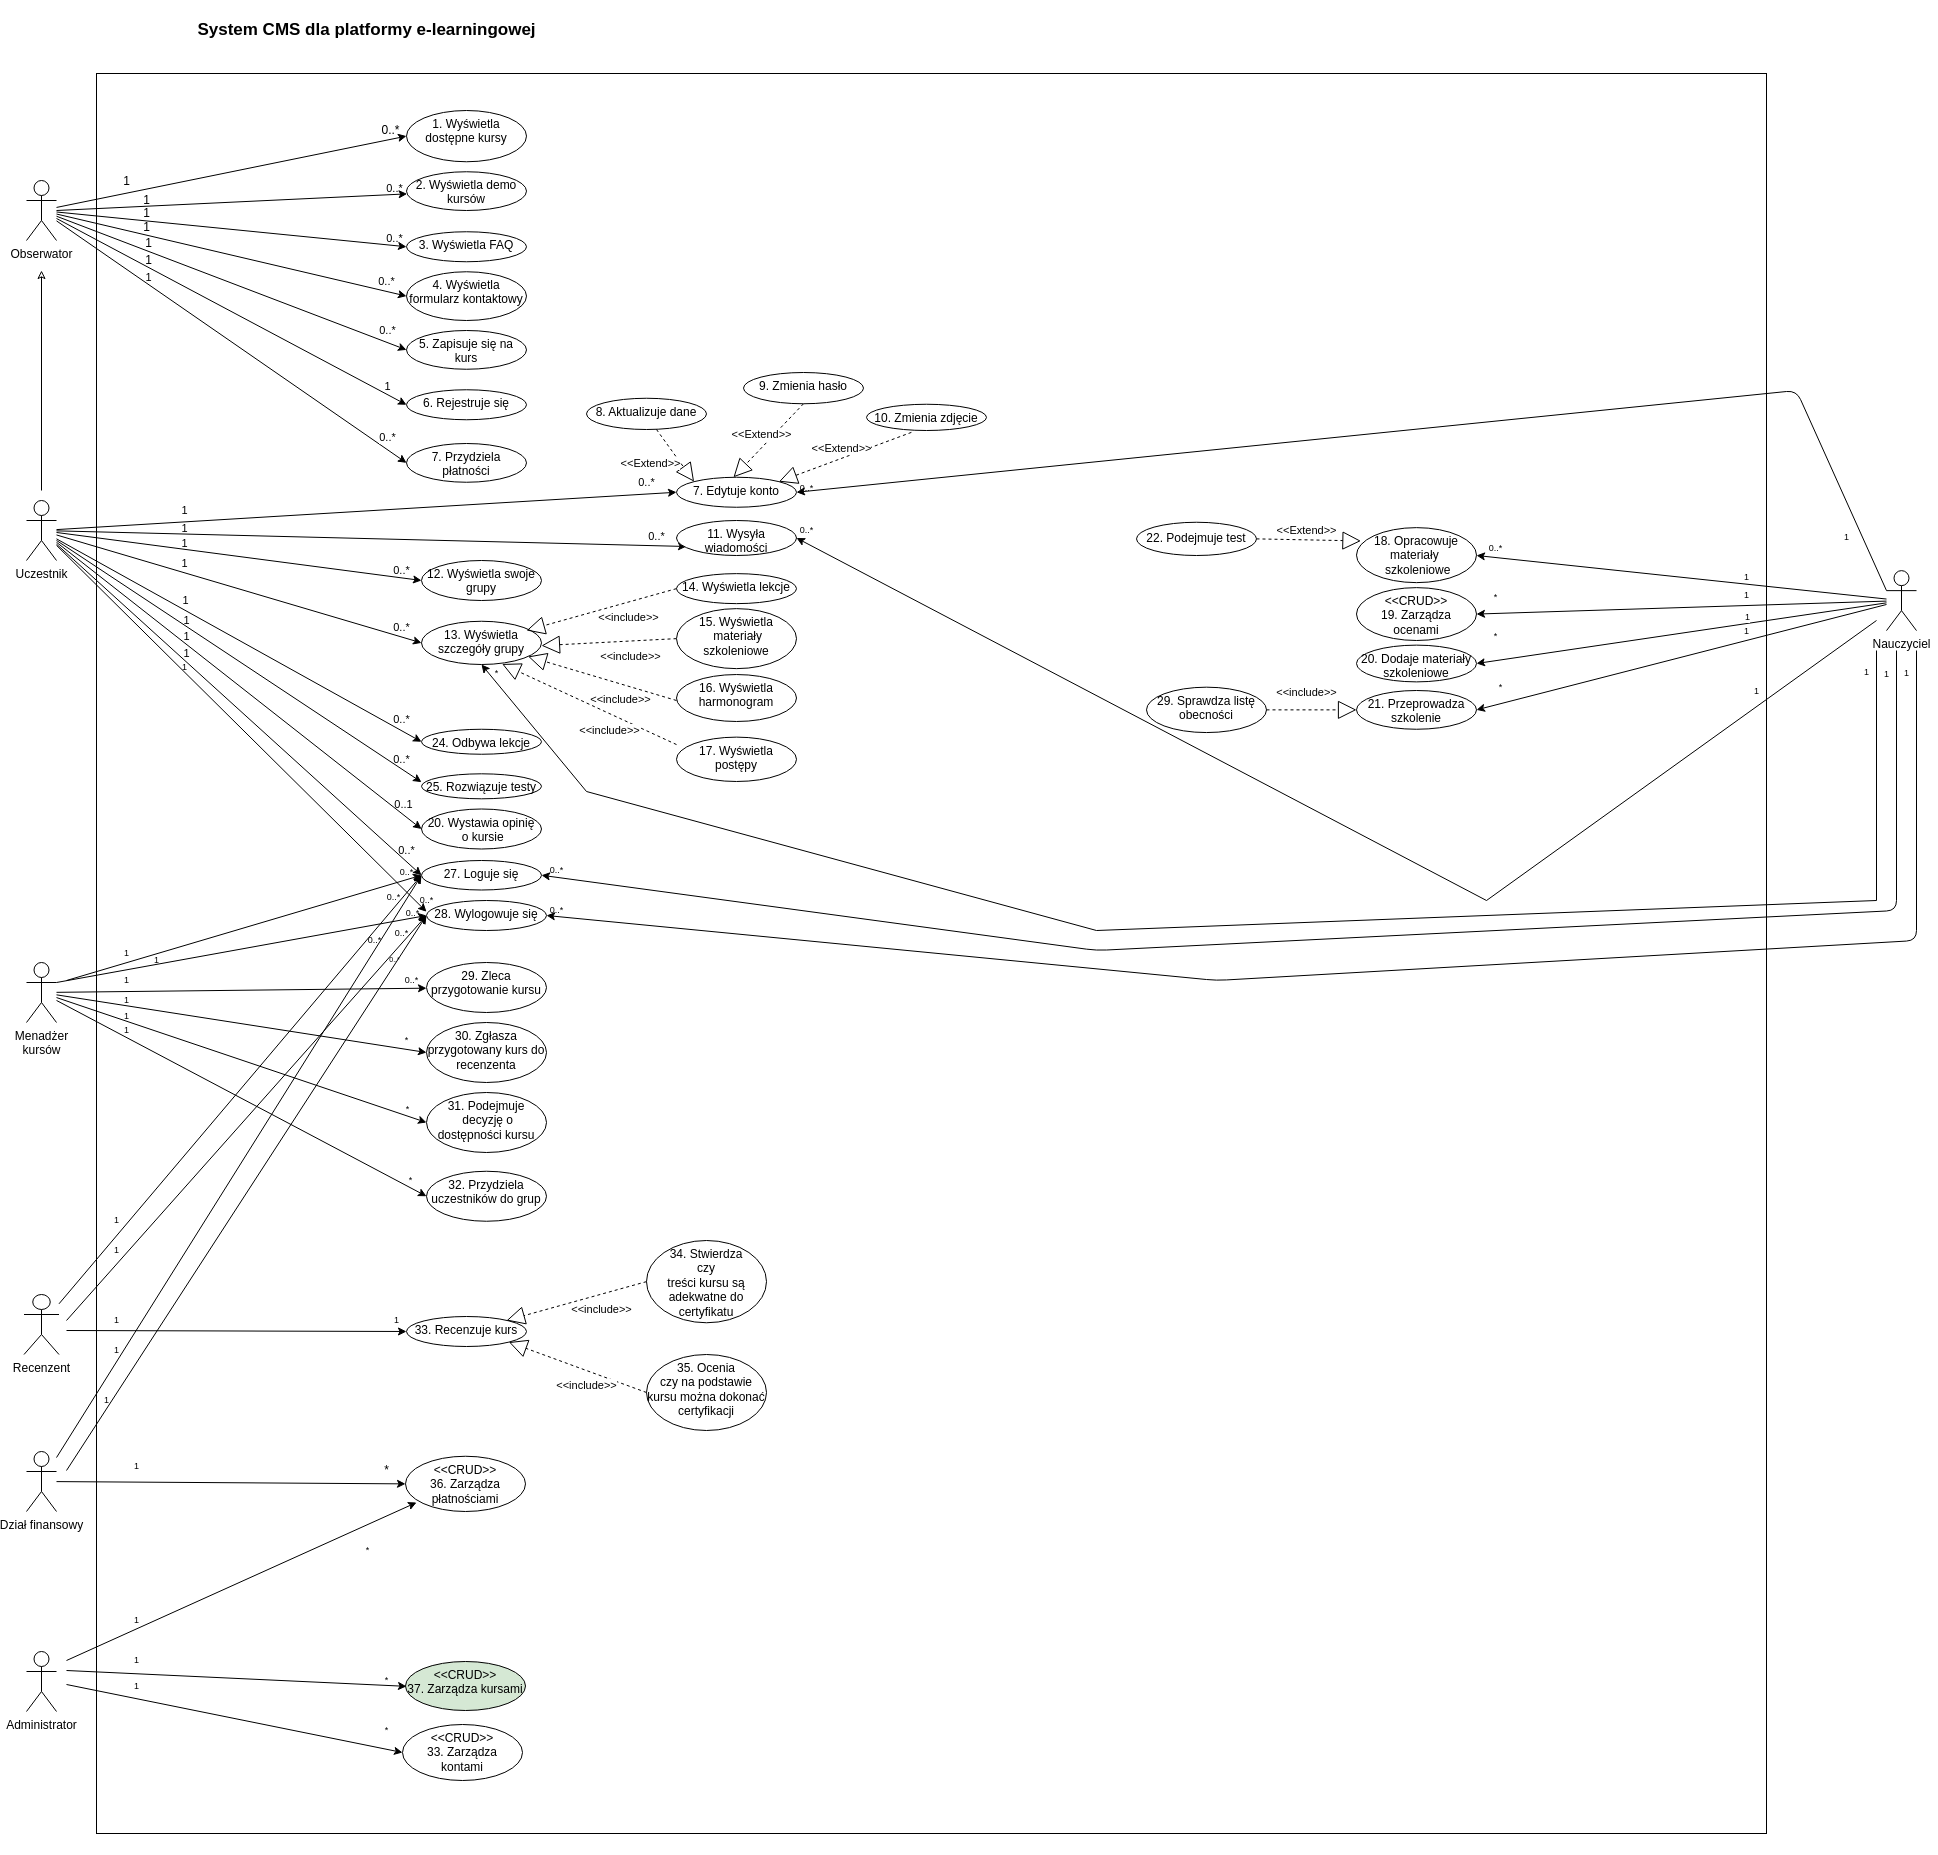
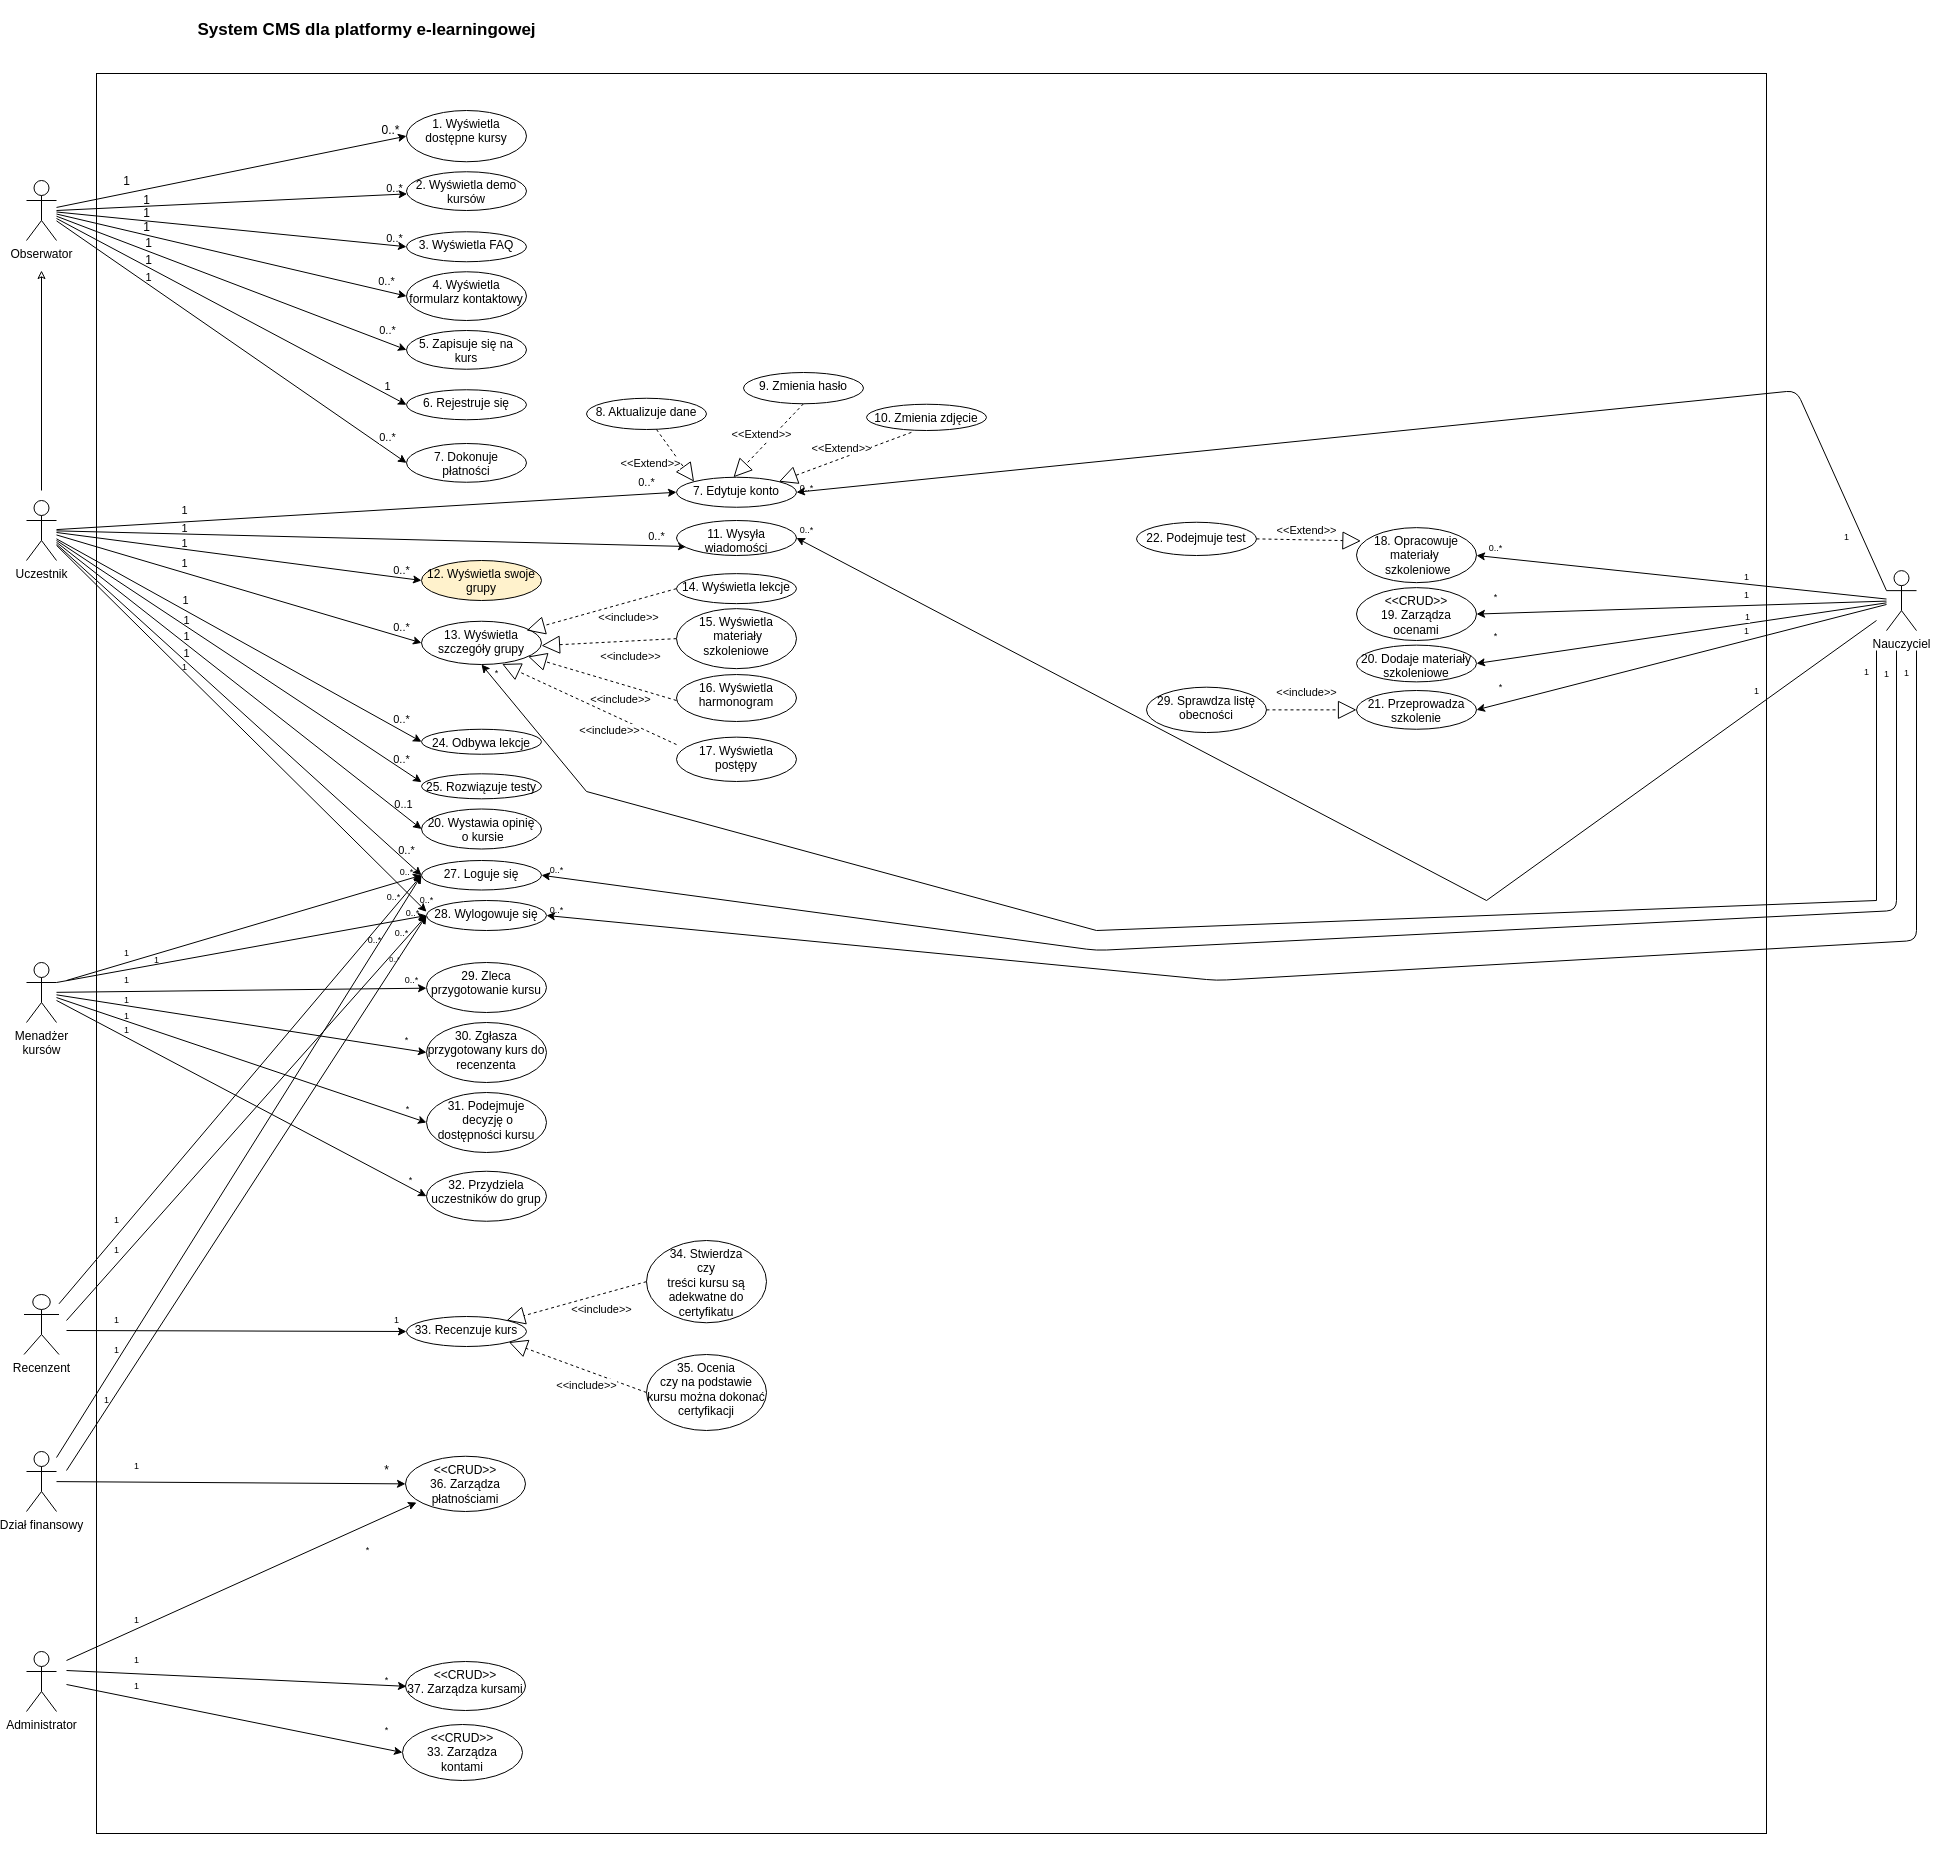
(467, 465) -> (467, 465)
(482, 581) -> (482, 581)
(466, 1686) -> (466, 1686)
